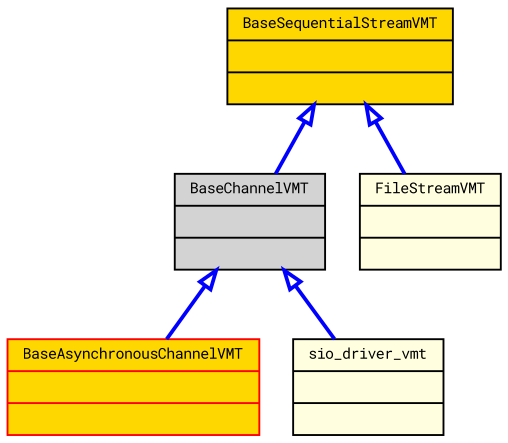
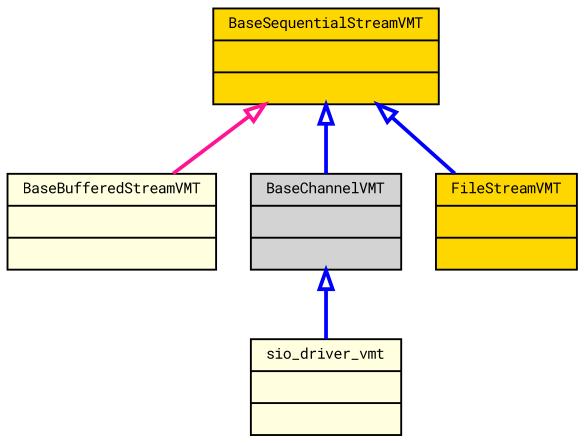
none -> (112, 222)
(430, 222) -> (506, 222)
(133, 387) -> none
